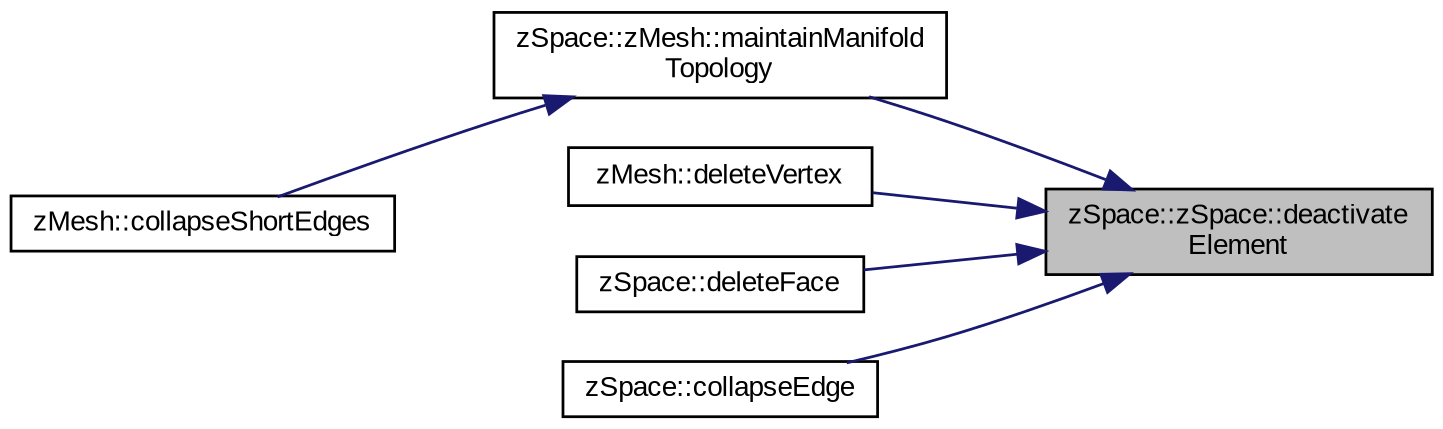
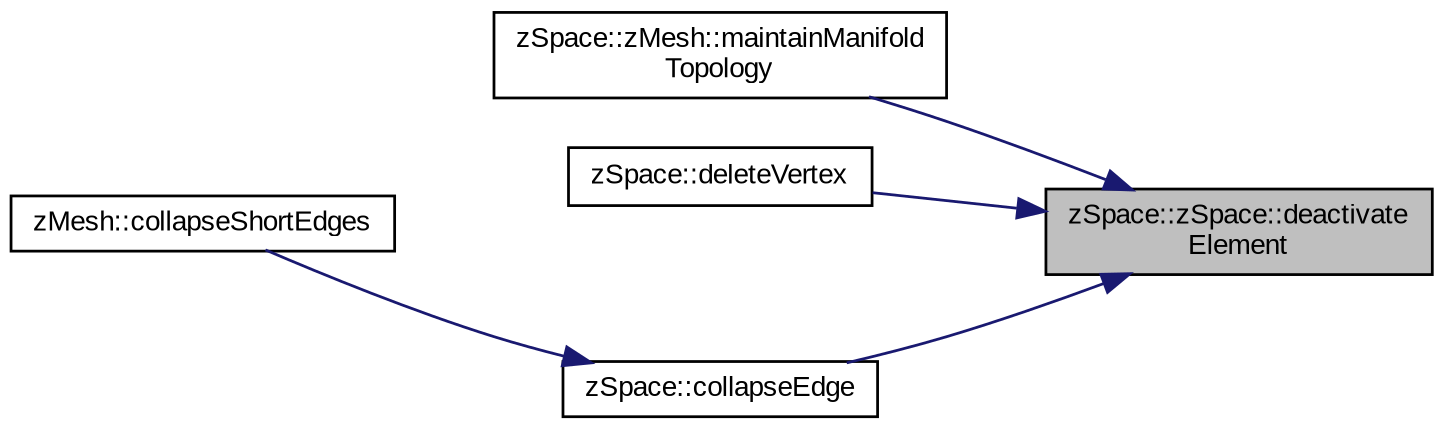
(411, 149) -> (413, 309)
(720, 177) -> (720, 177)
(720, 284) -> none
